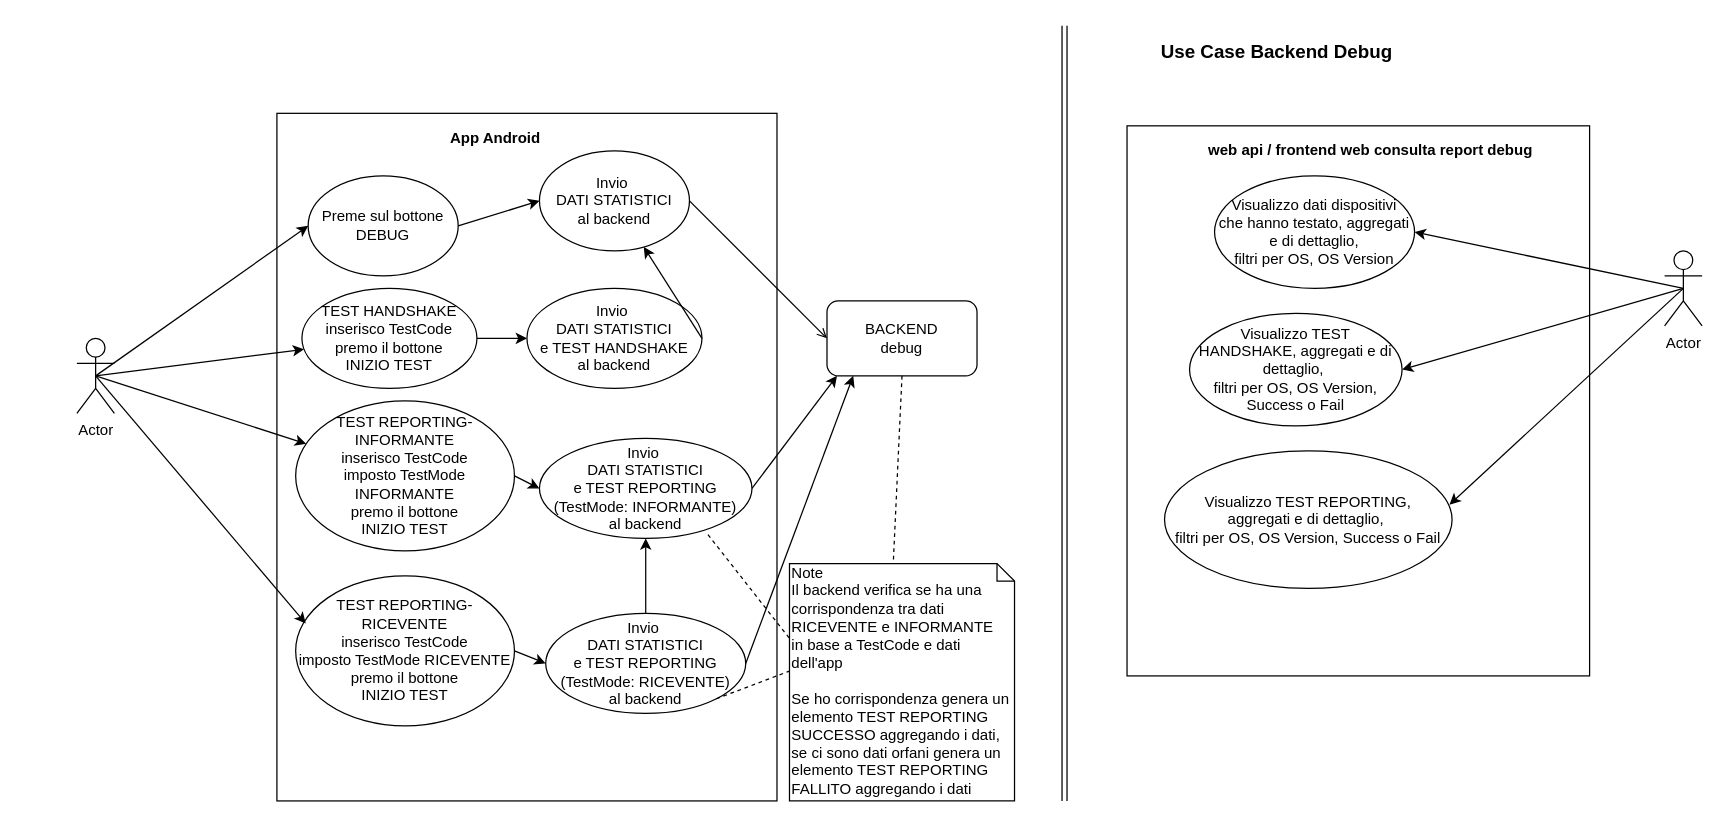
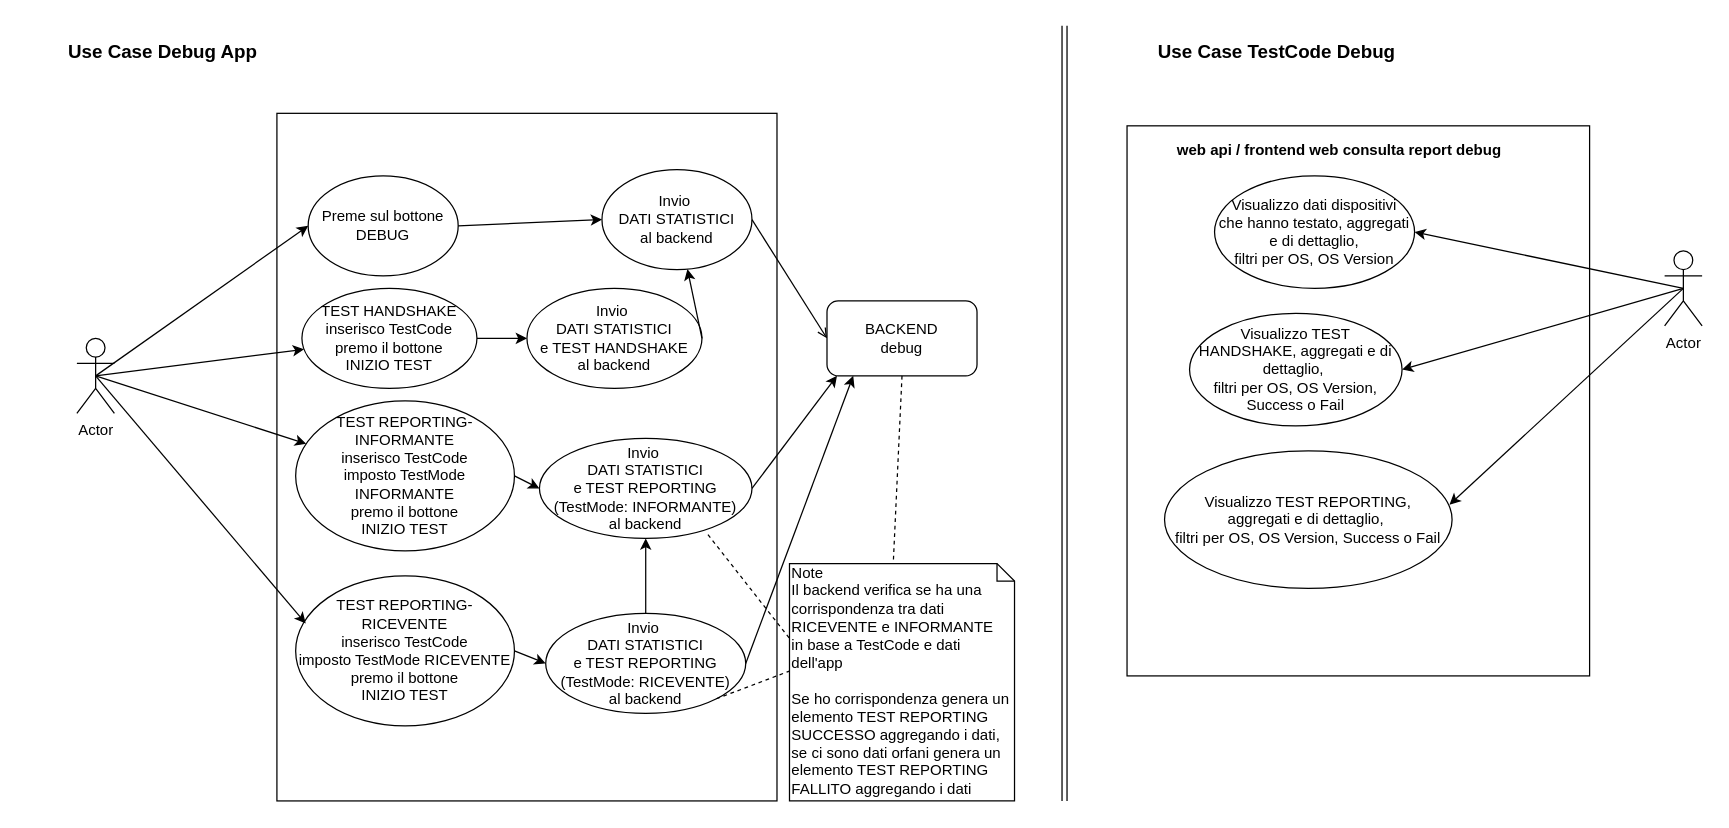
none -> (163, 51)
(1277, 51) -> (1277, 51)
(496, 138) -> none
(1371, 151) -> (1339, 151)
(614, 201) -> (677, 219)
